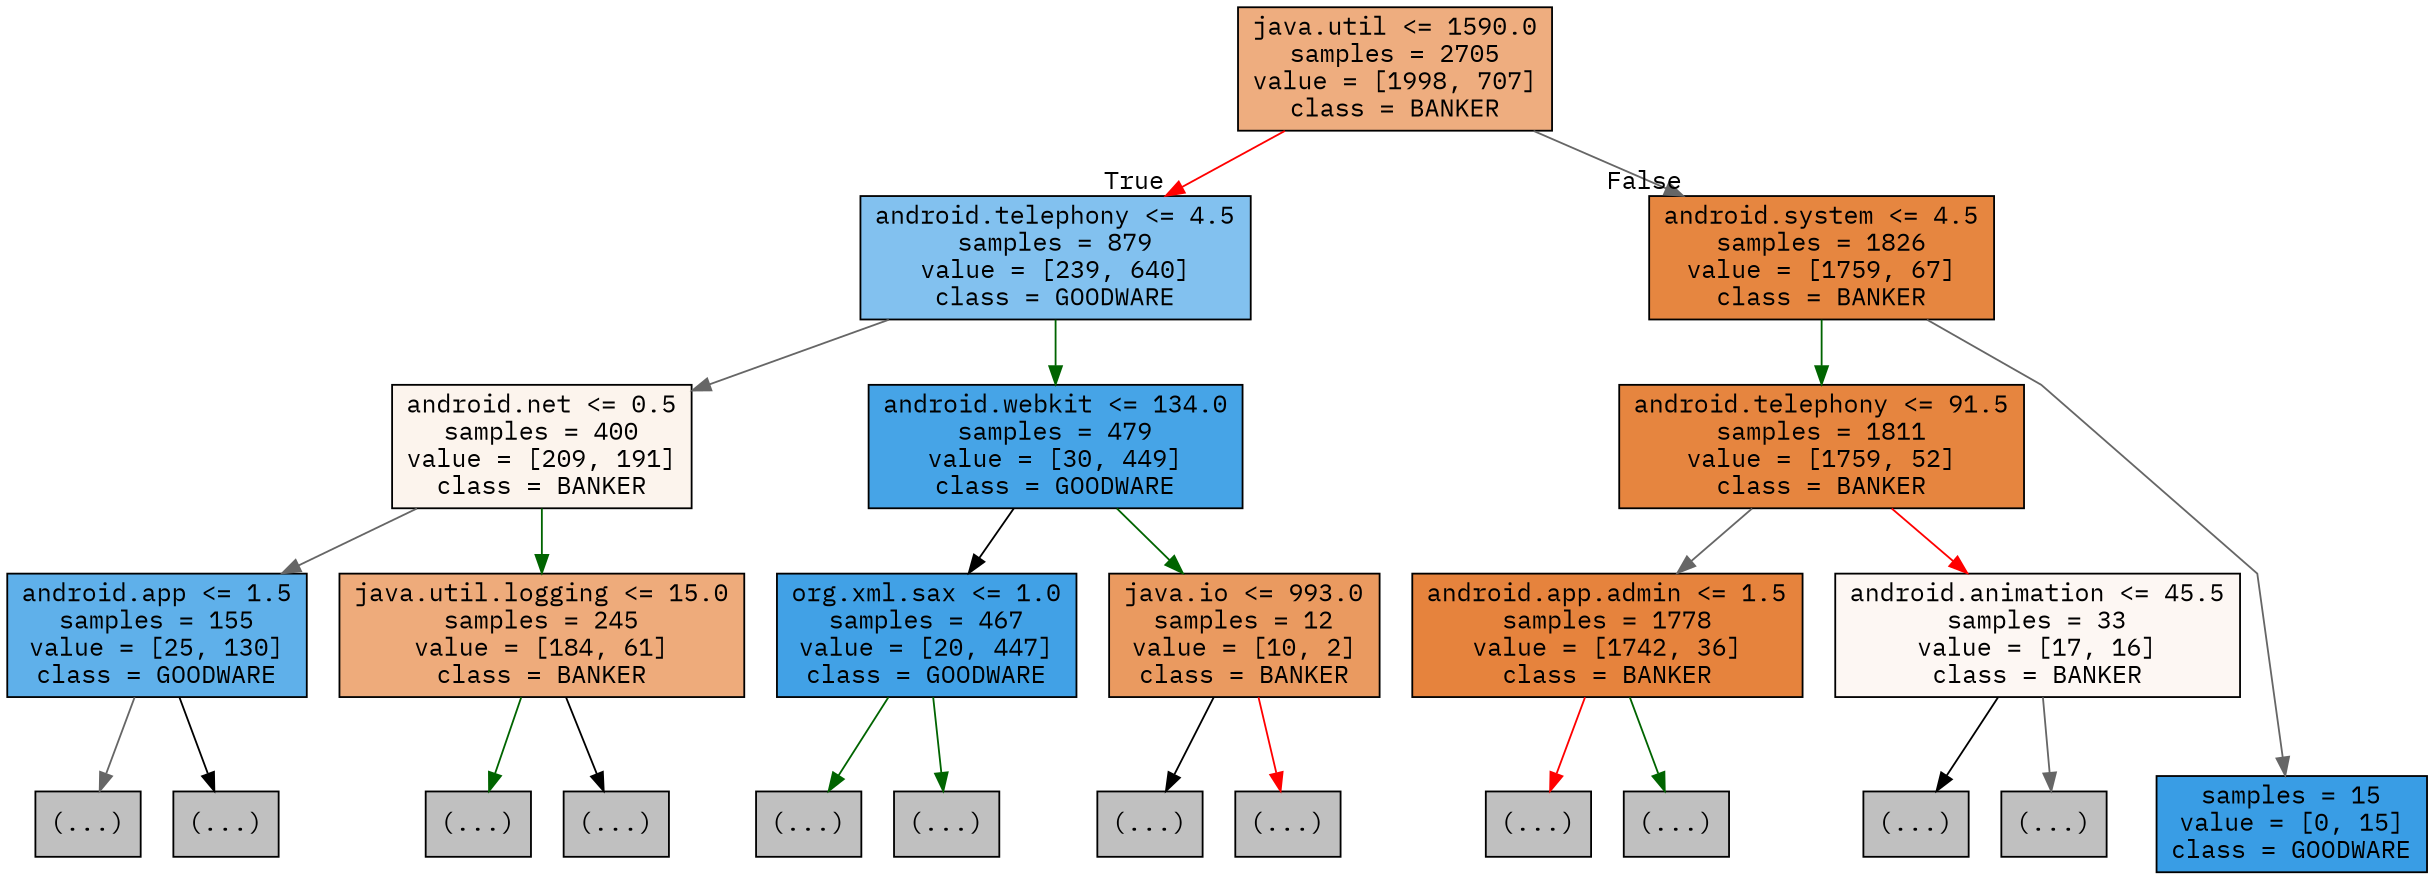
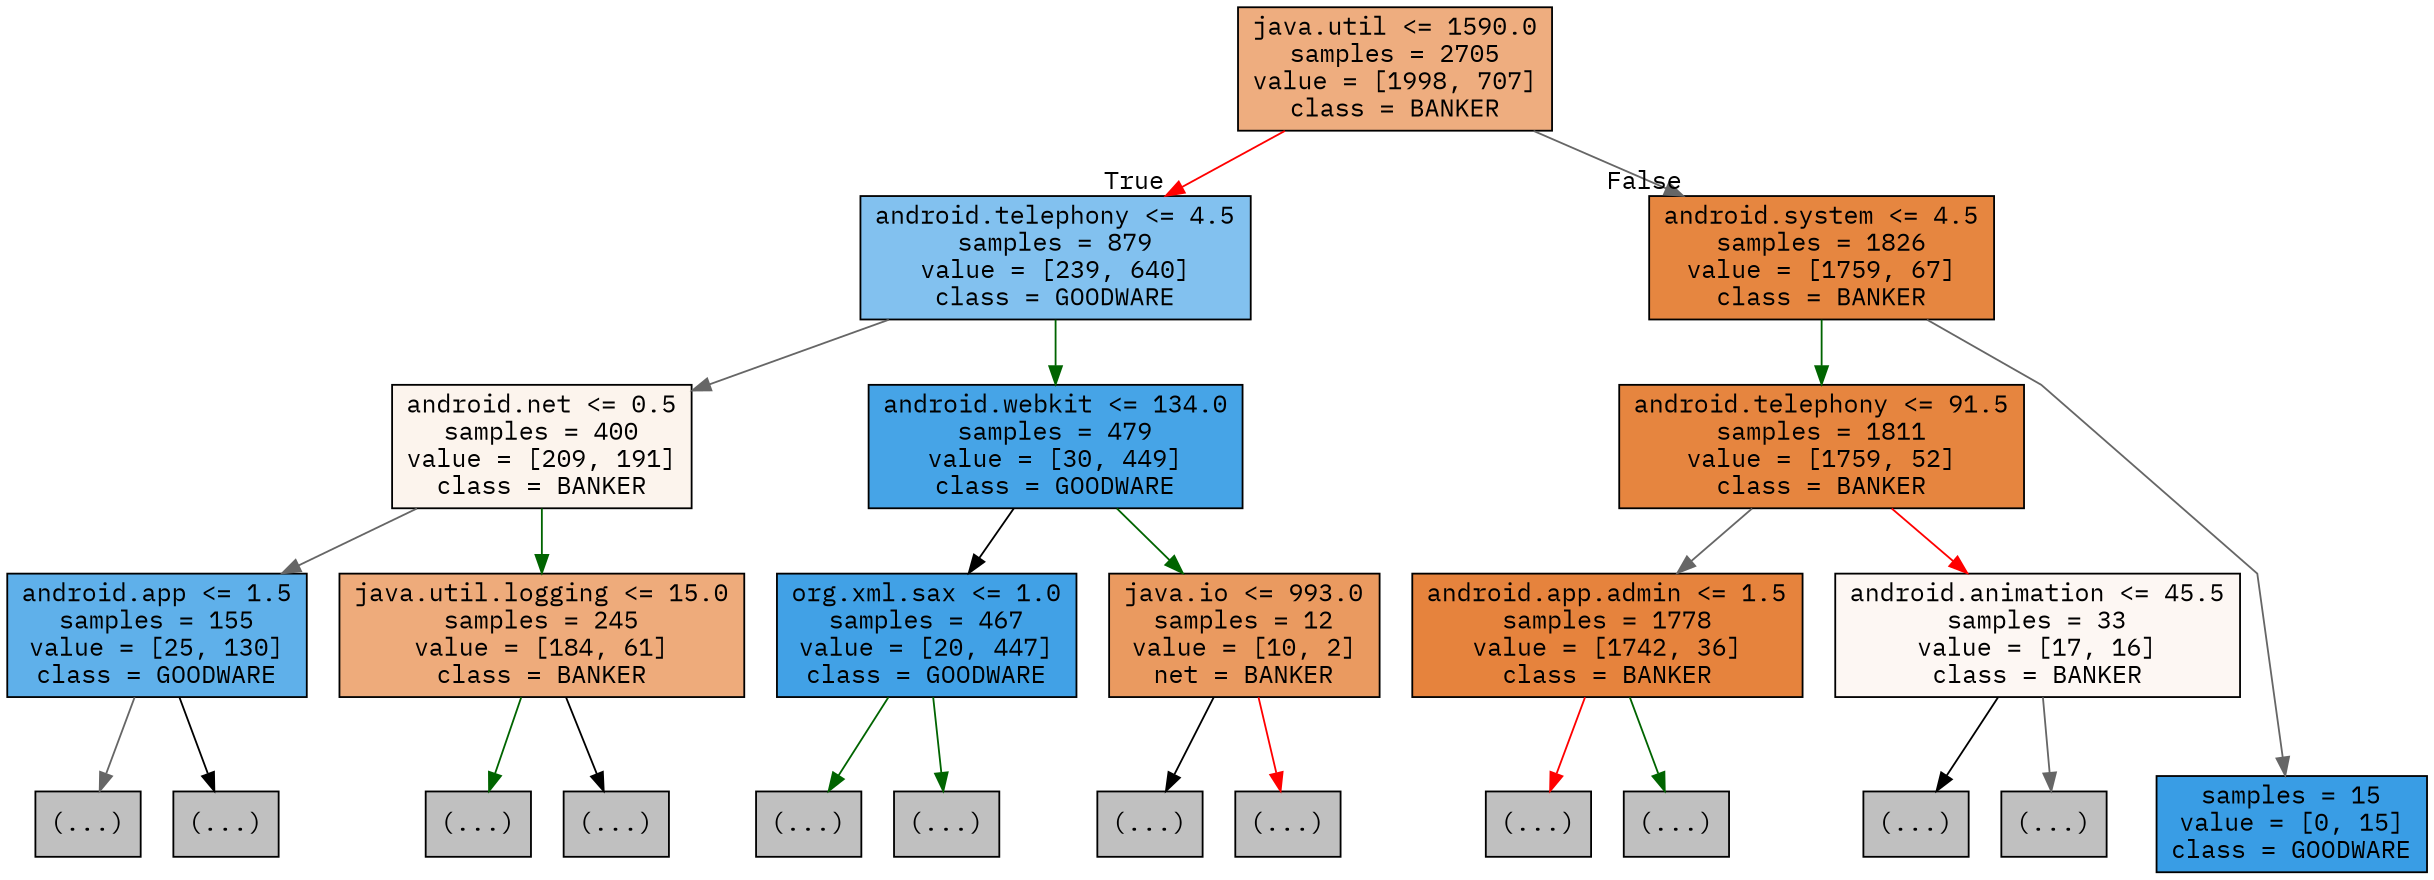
(1244, 635) -> (1244, 635)
